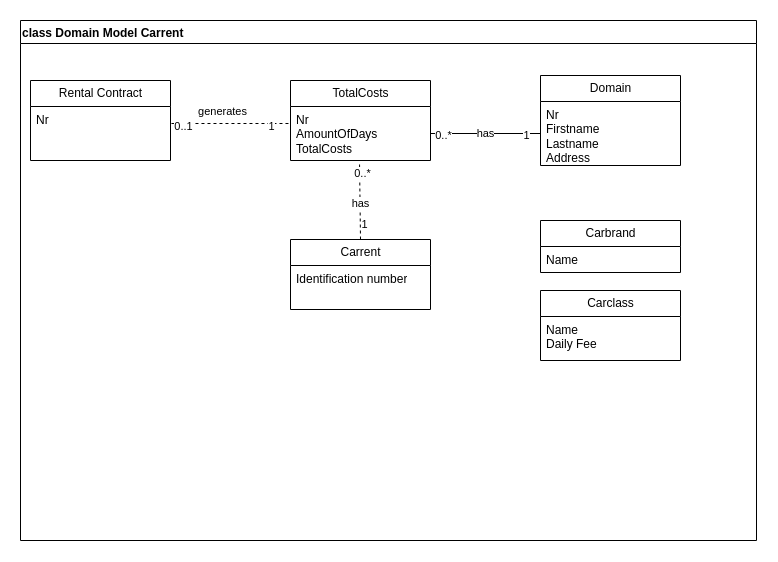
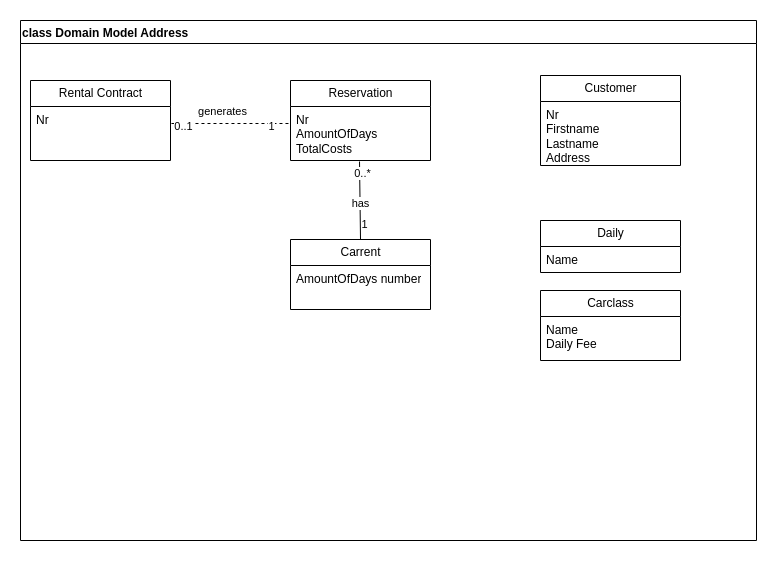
(100, 33) -> (100, 33)
(611, 89) -> (611, 89)
(361, 94) -> (361, 94)
(486, 134) -> none
(360, 223) -> (360, 223)
(611, 234) -> (611, 234)
(361, 280) -> (359, 280)
